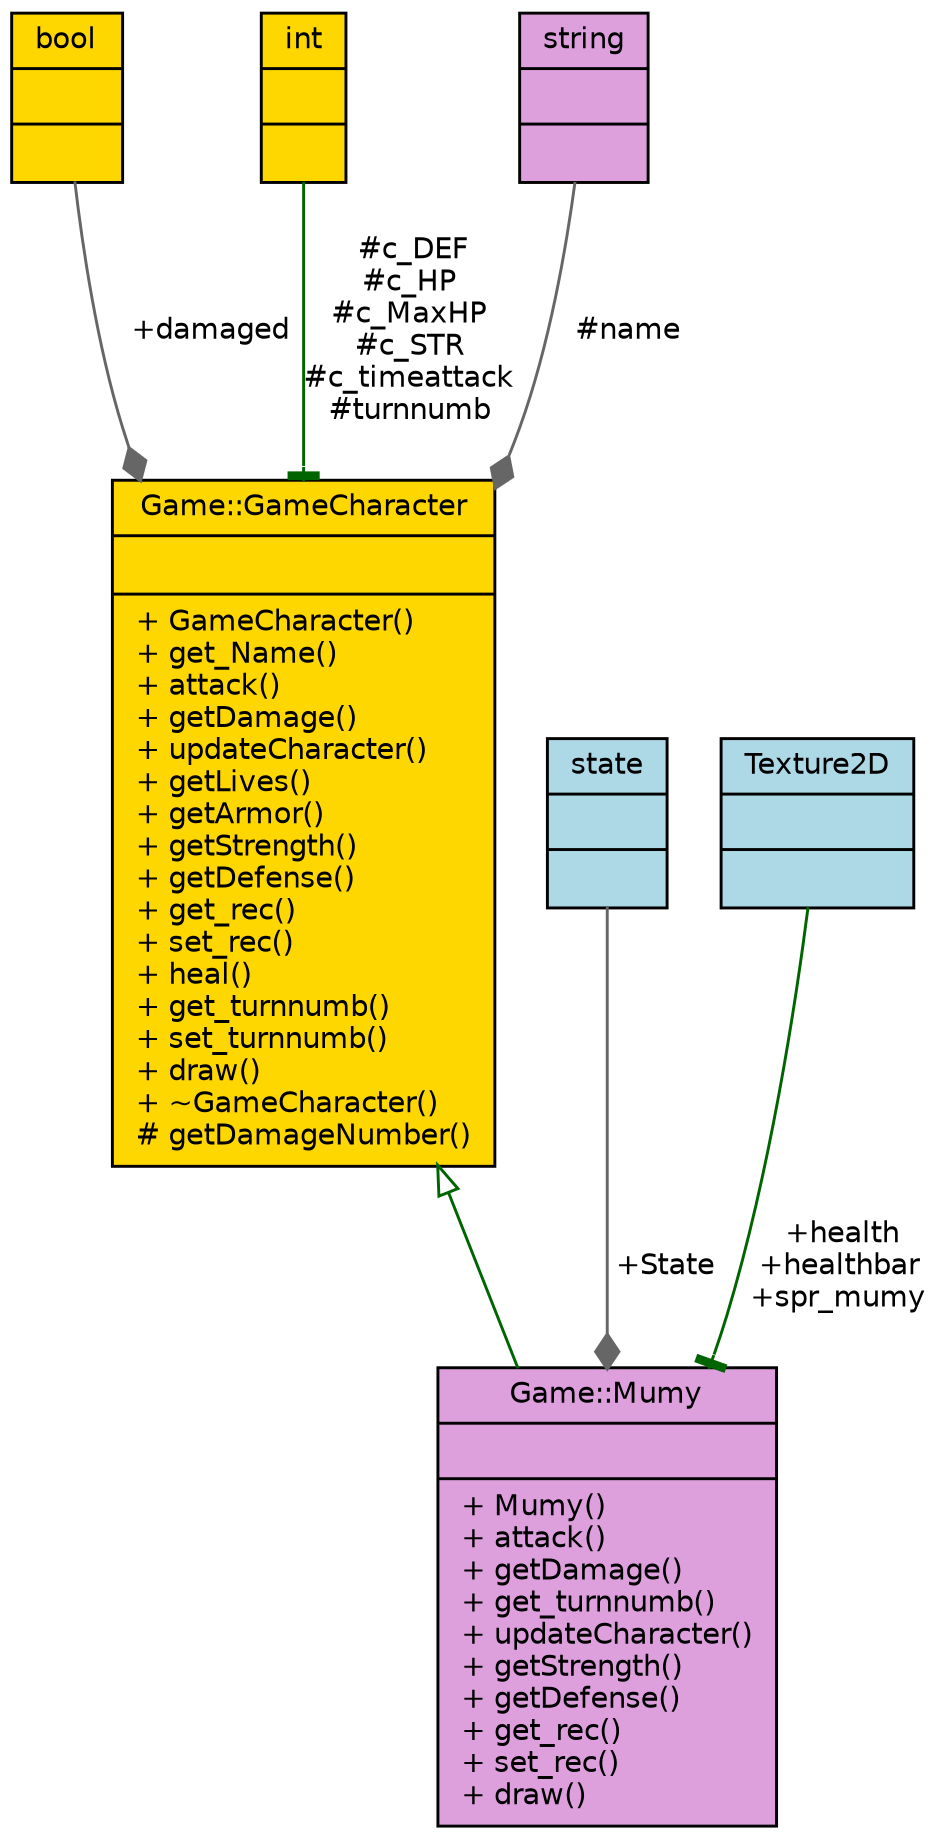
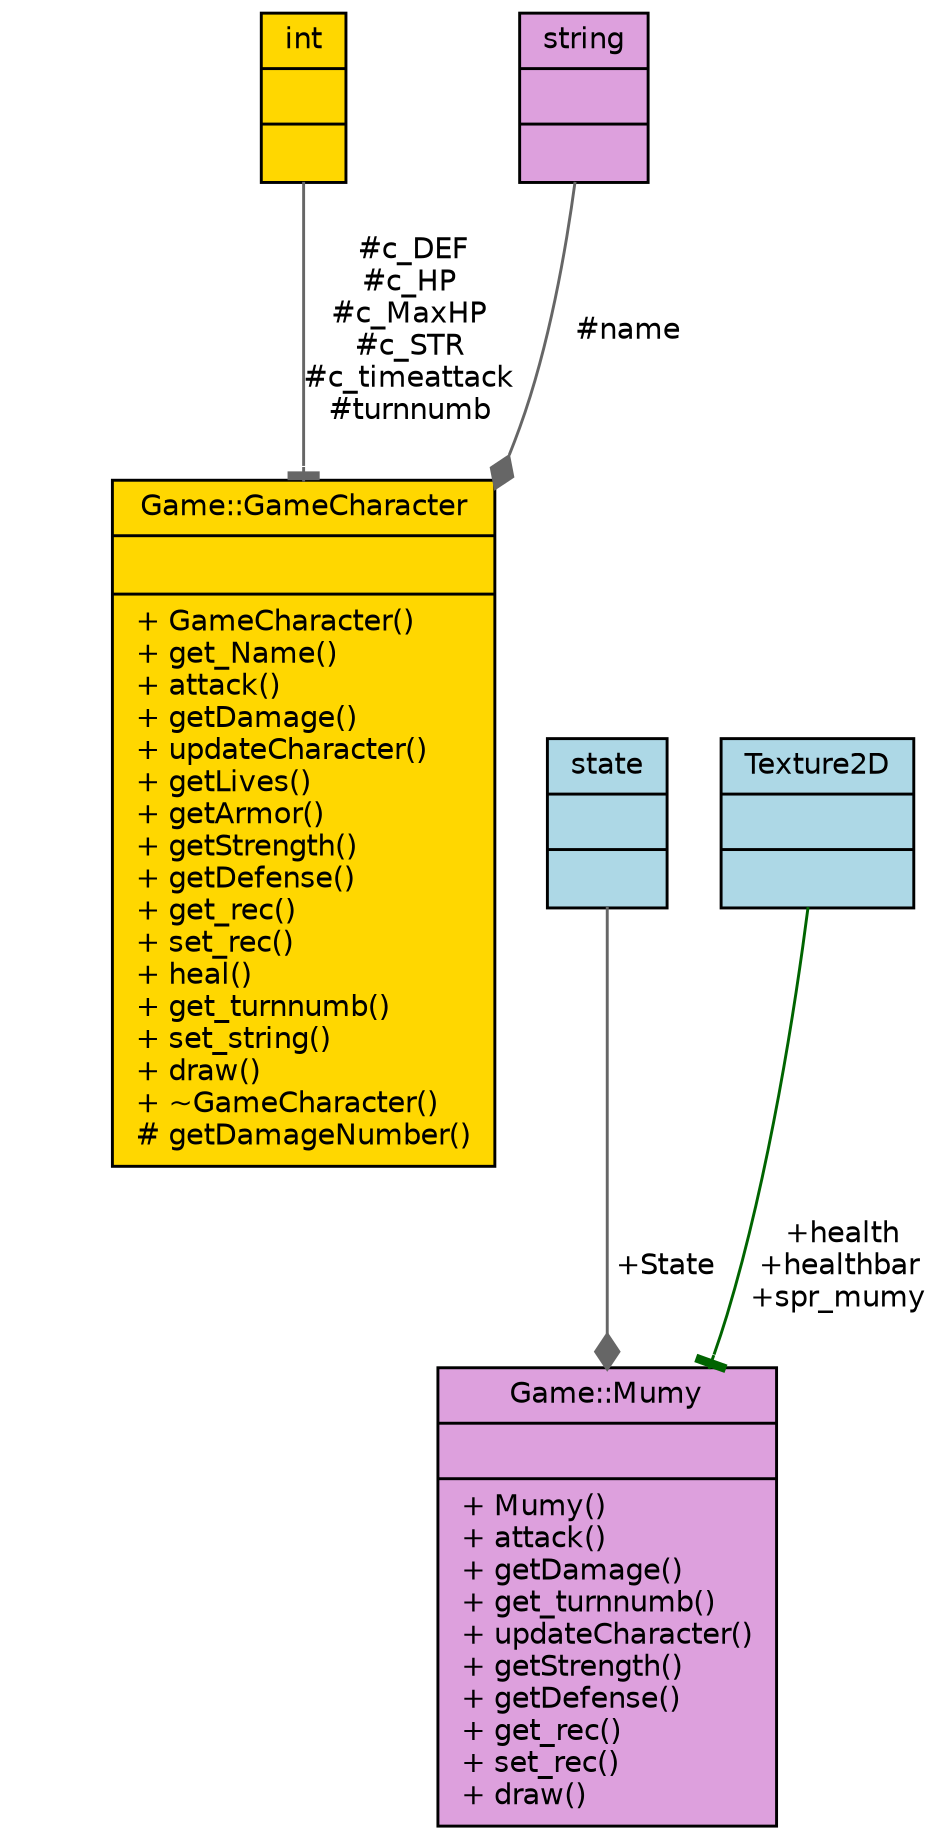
(67, 98) -> none
(304, 324) -> (304, 324)
(263, 1039) -> (234, 1039)
(483, 1280) -> none
